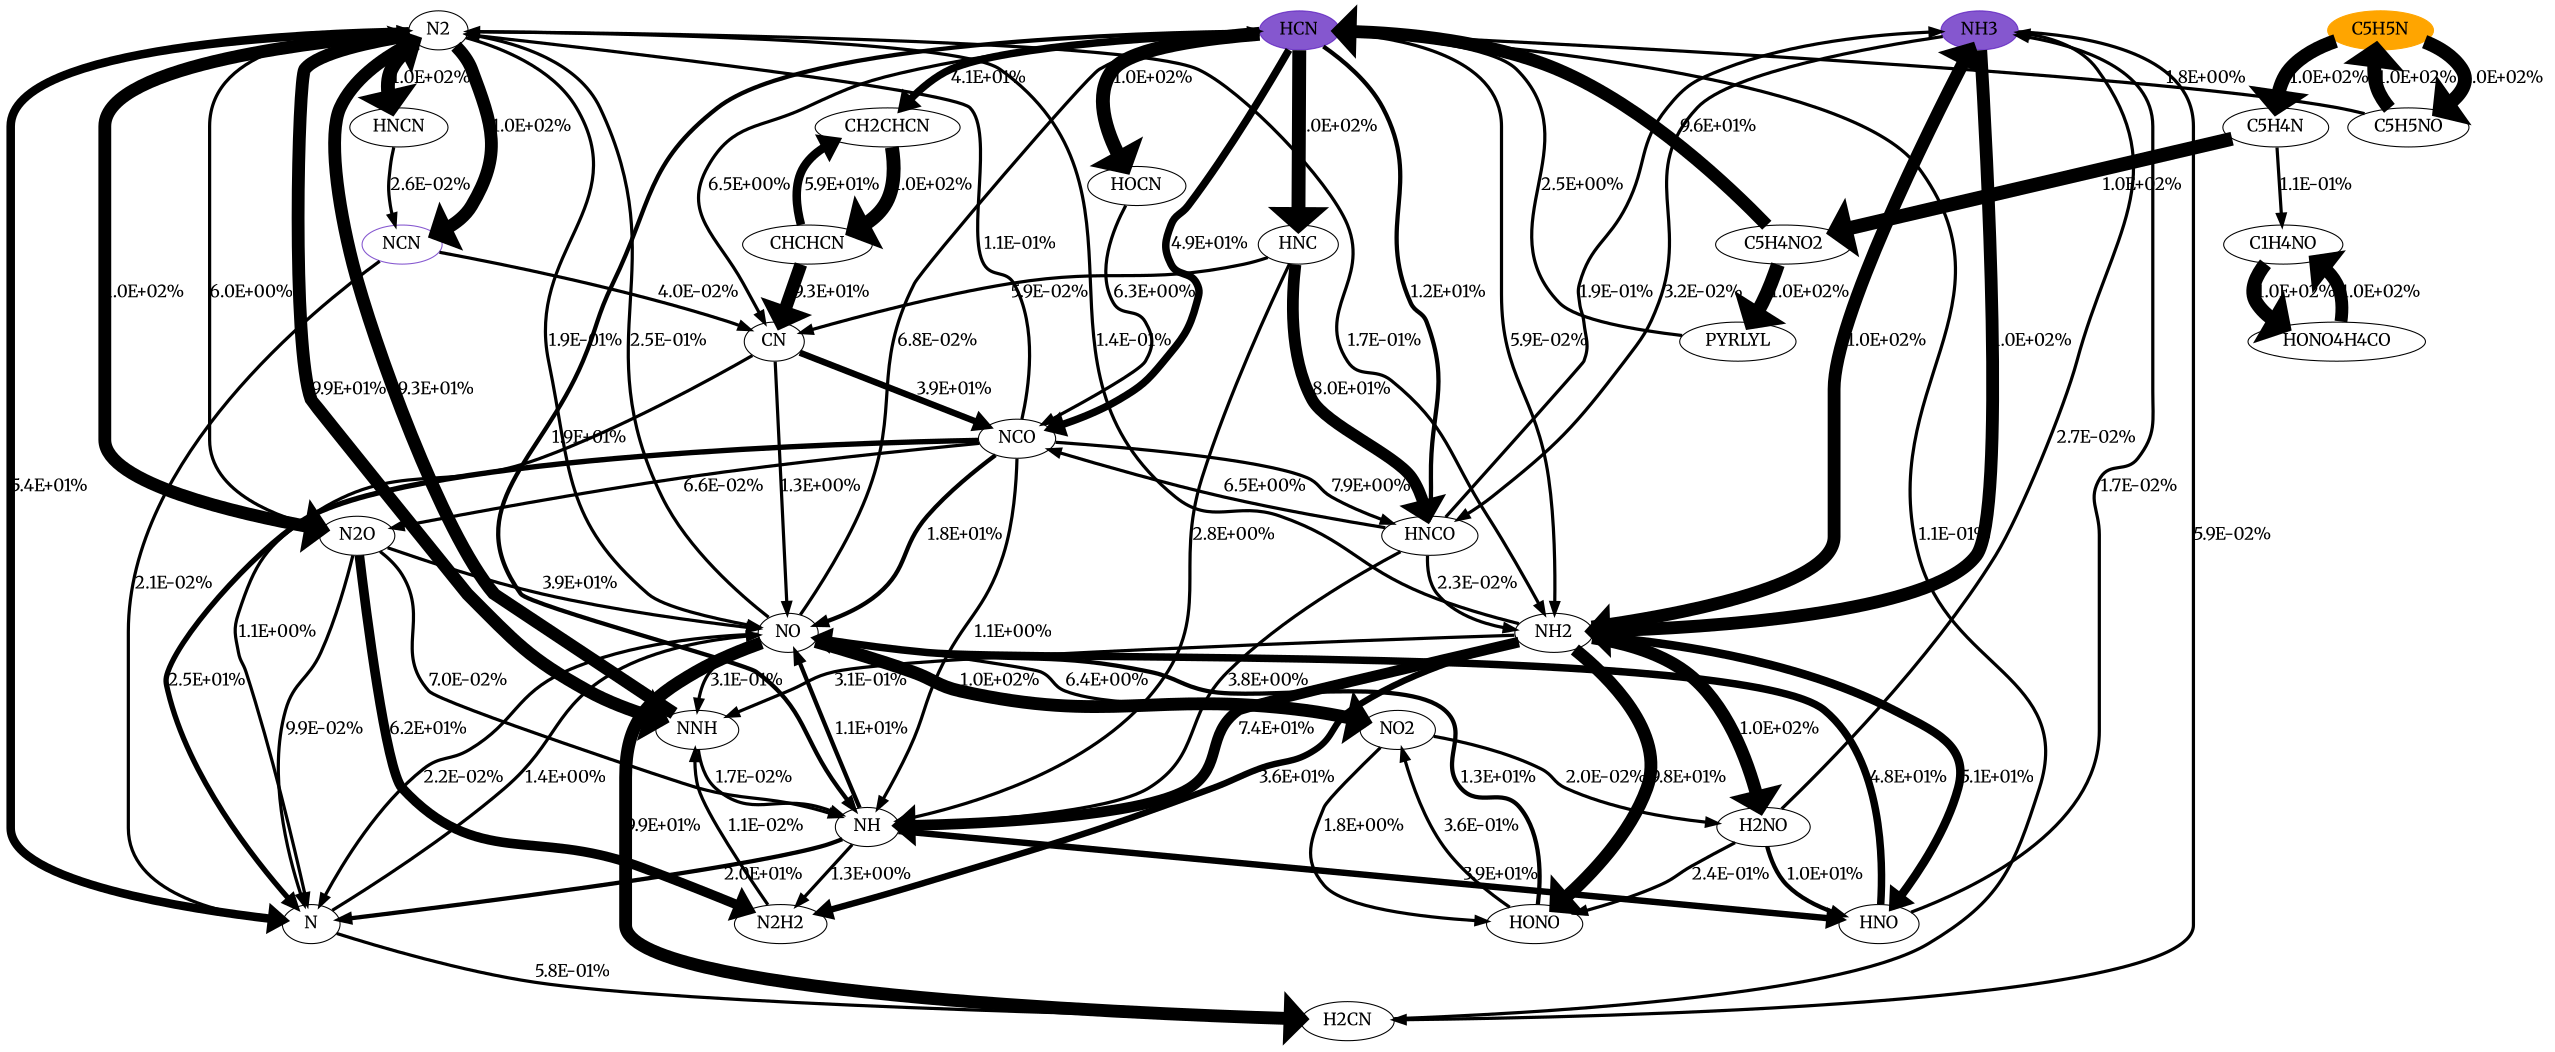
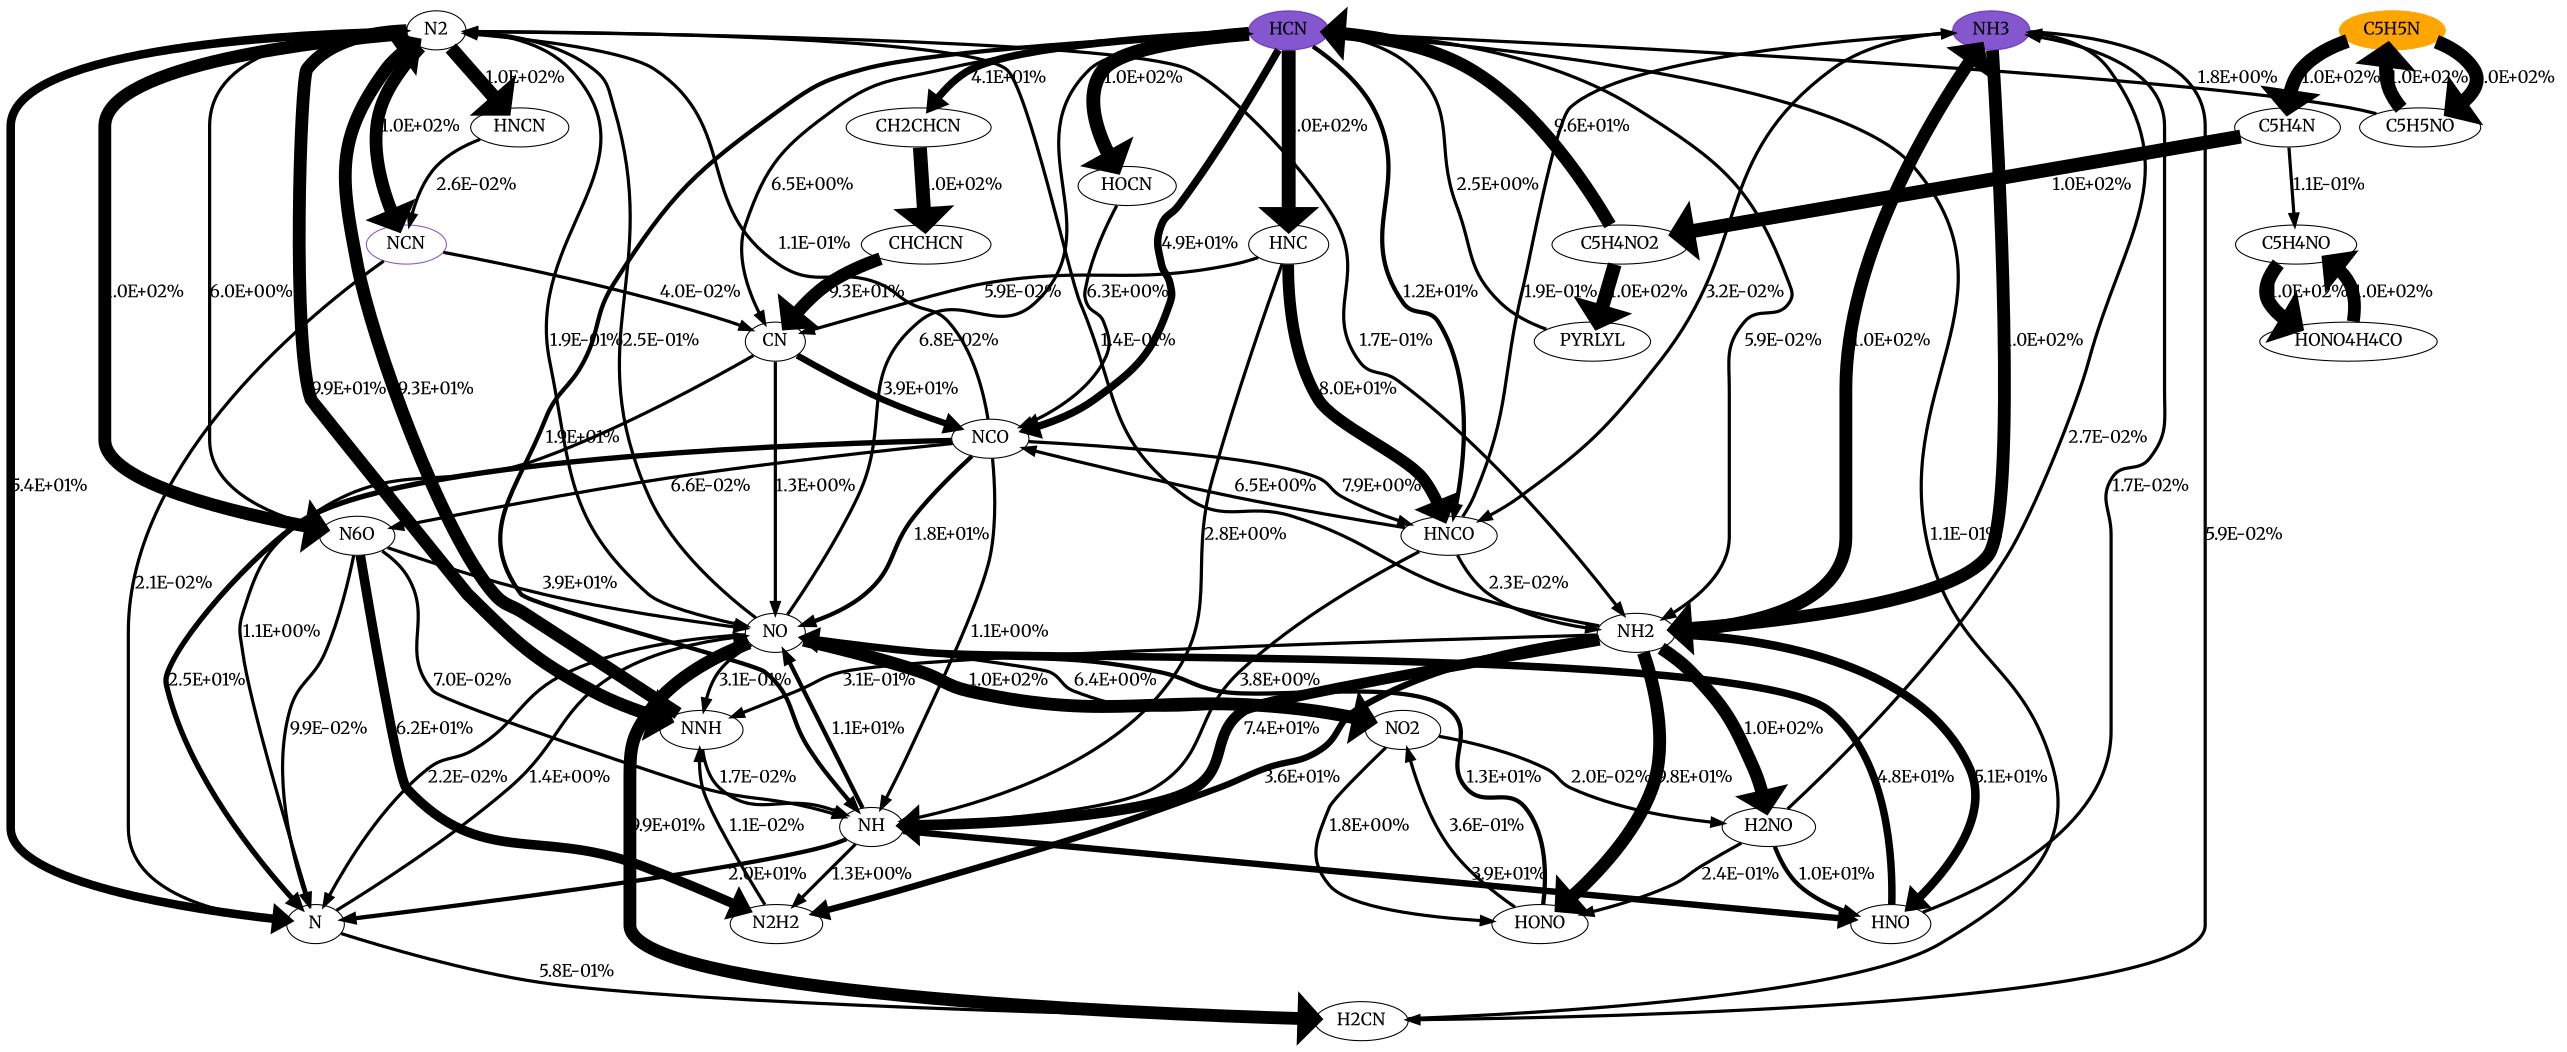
(798, 180) -> none
(2283, 245) -> (2296, 245)
(357, 536) -> (357, 536)
